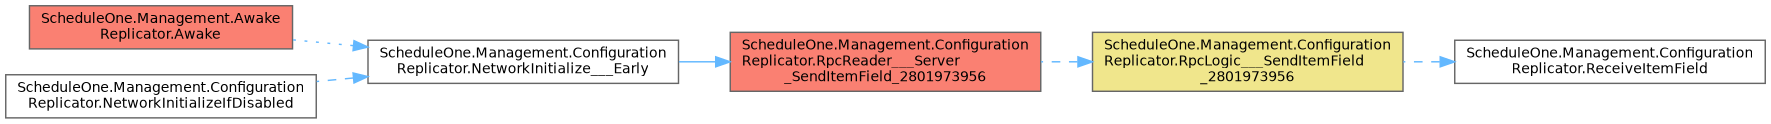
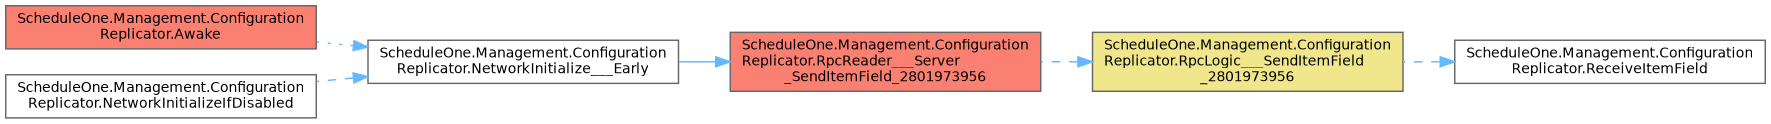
(161, 27) -> (161, 27)
